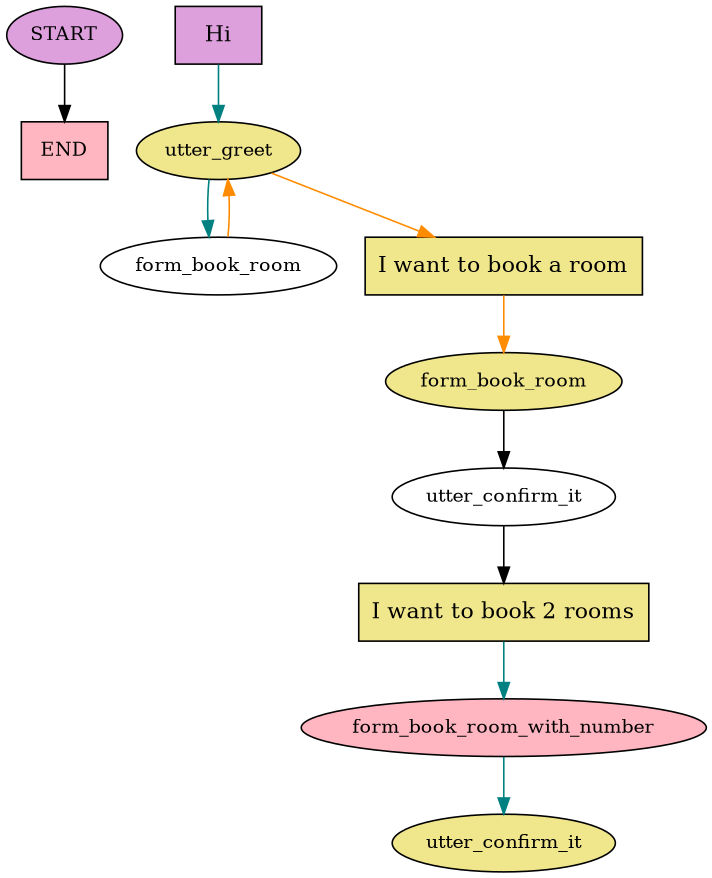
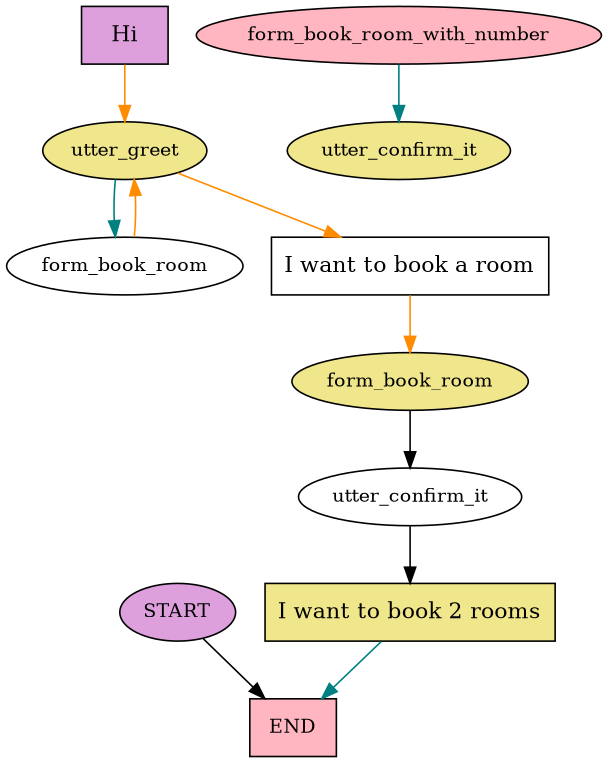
(218, 85) -> (125, 85)
(504, 266) -> (410, 266)
(504, 662) -> (357, 665)
